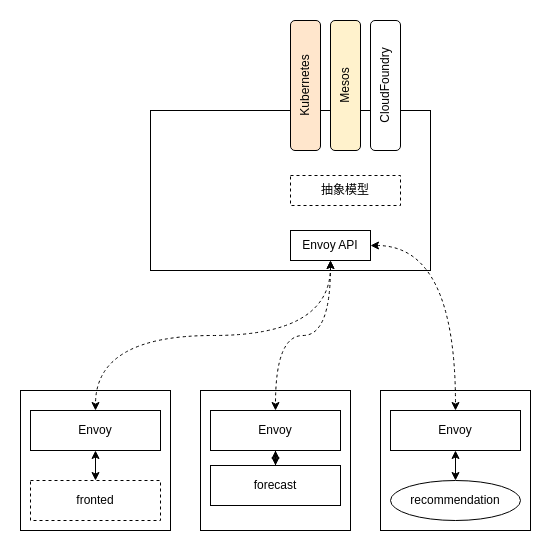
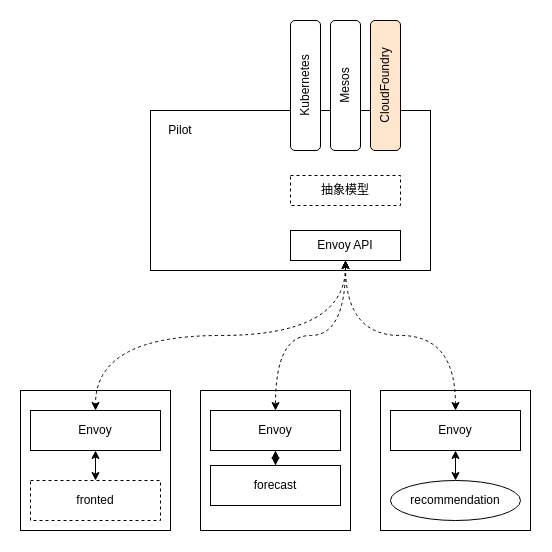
(306, 86) -> (306, 86)
(346, 86) -> (346, 86)
(386, 86) -> (386, 86)
none -> (181, 131)
(331, 246) -> (346, 246)
